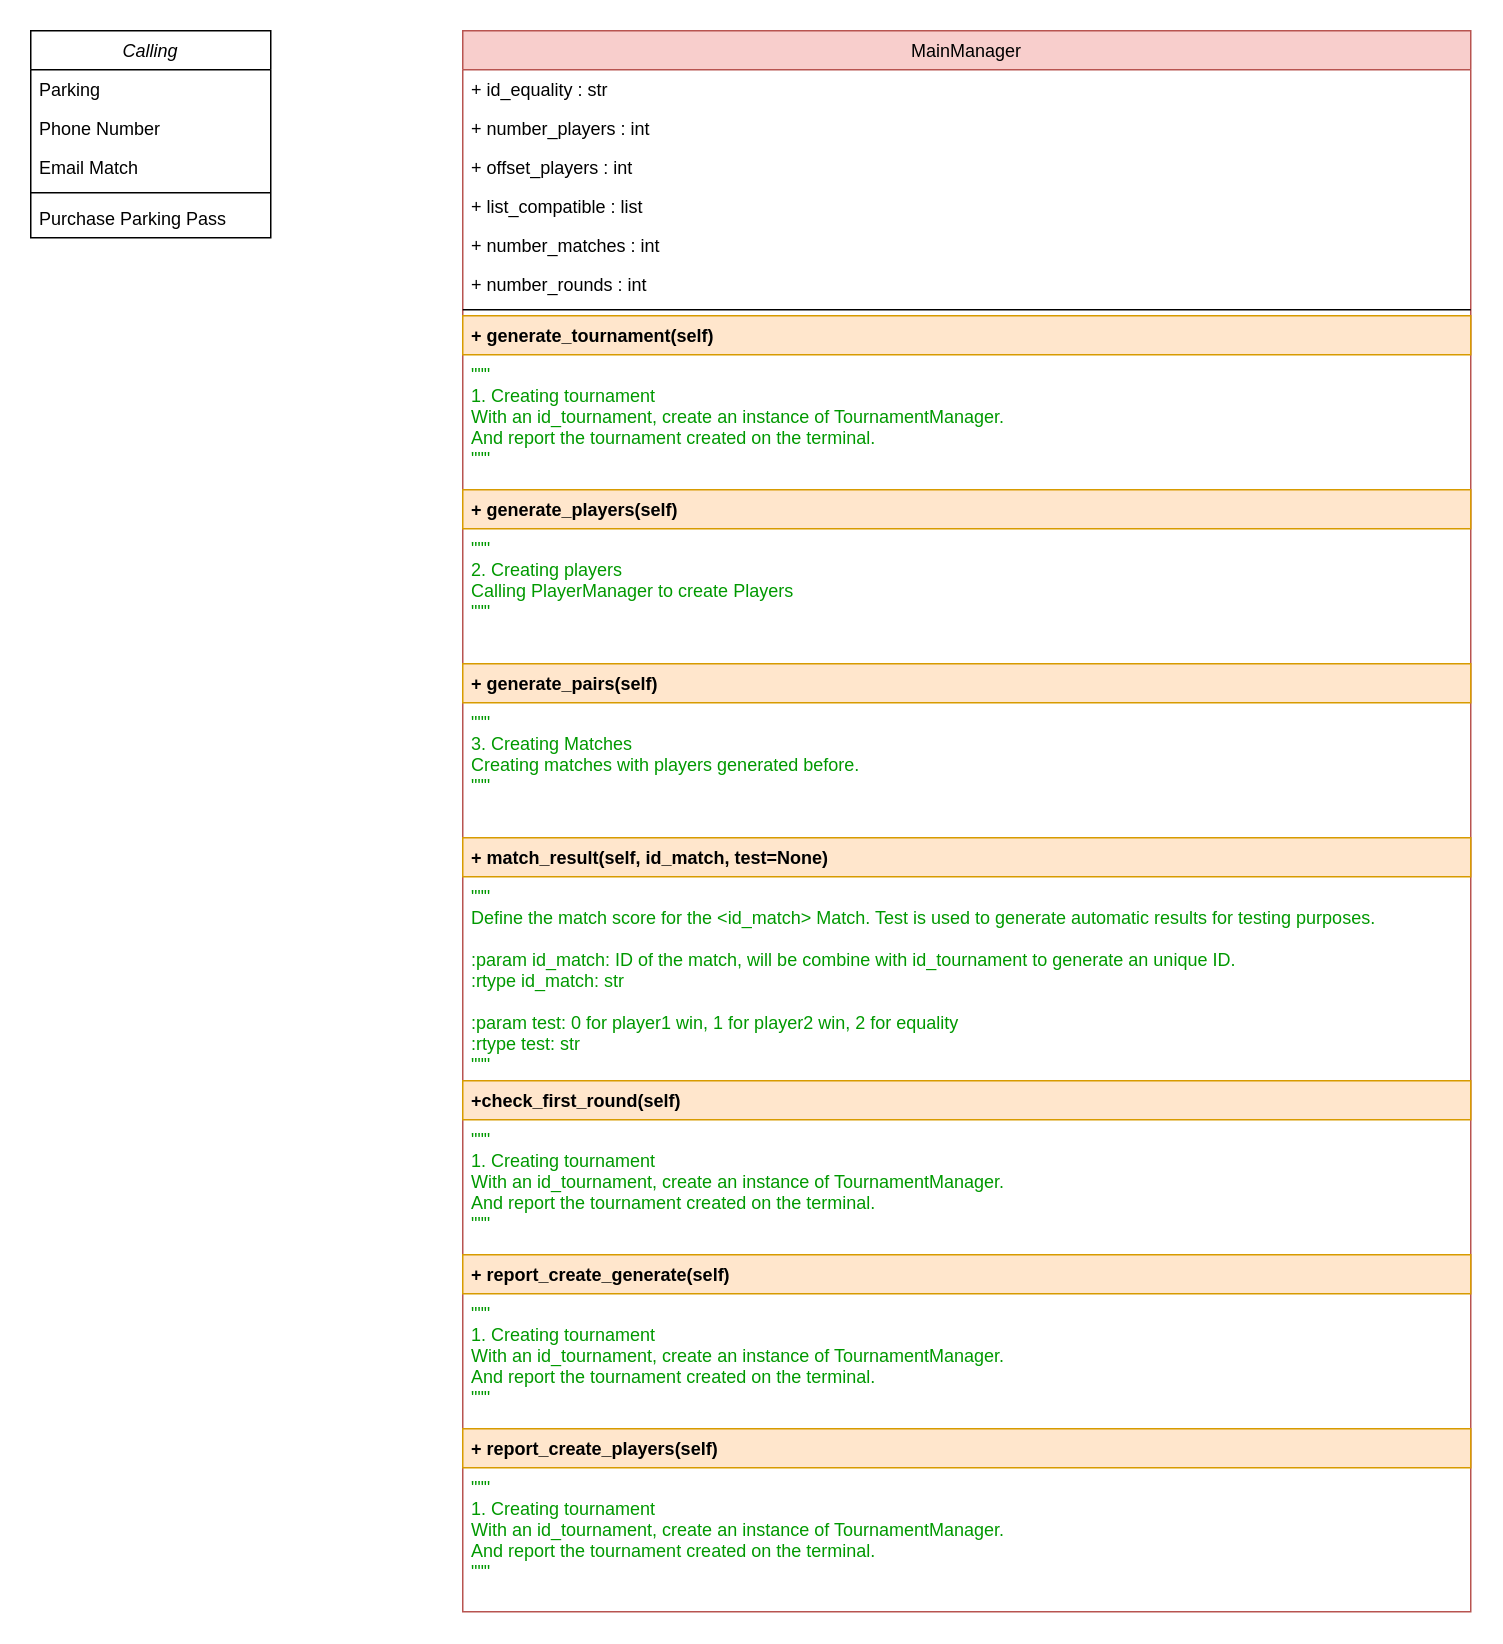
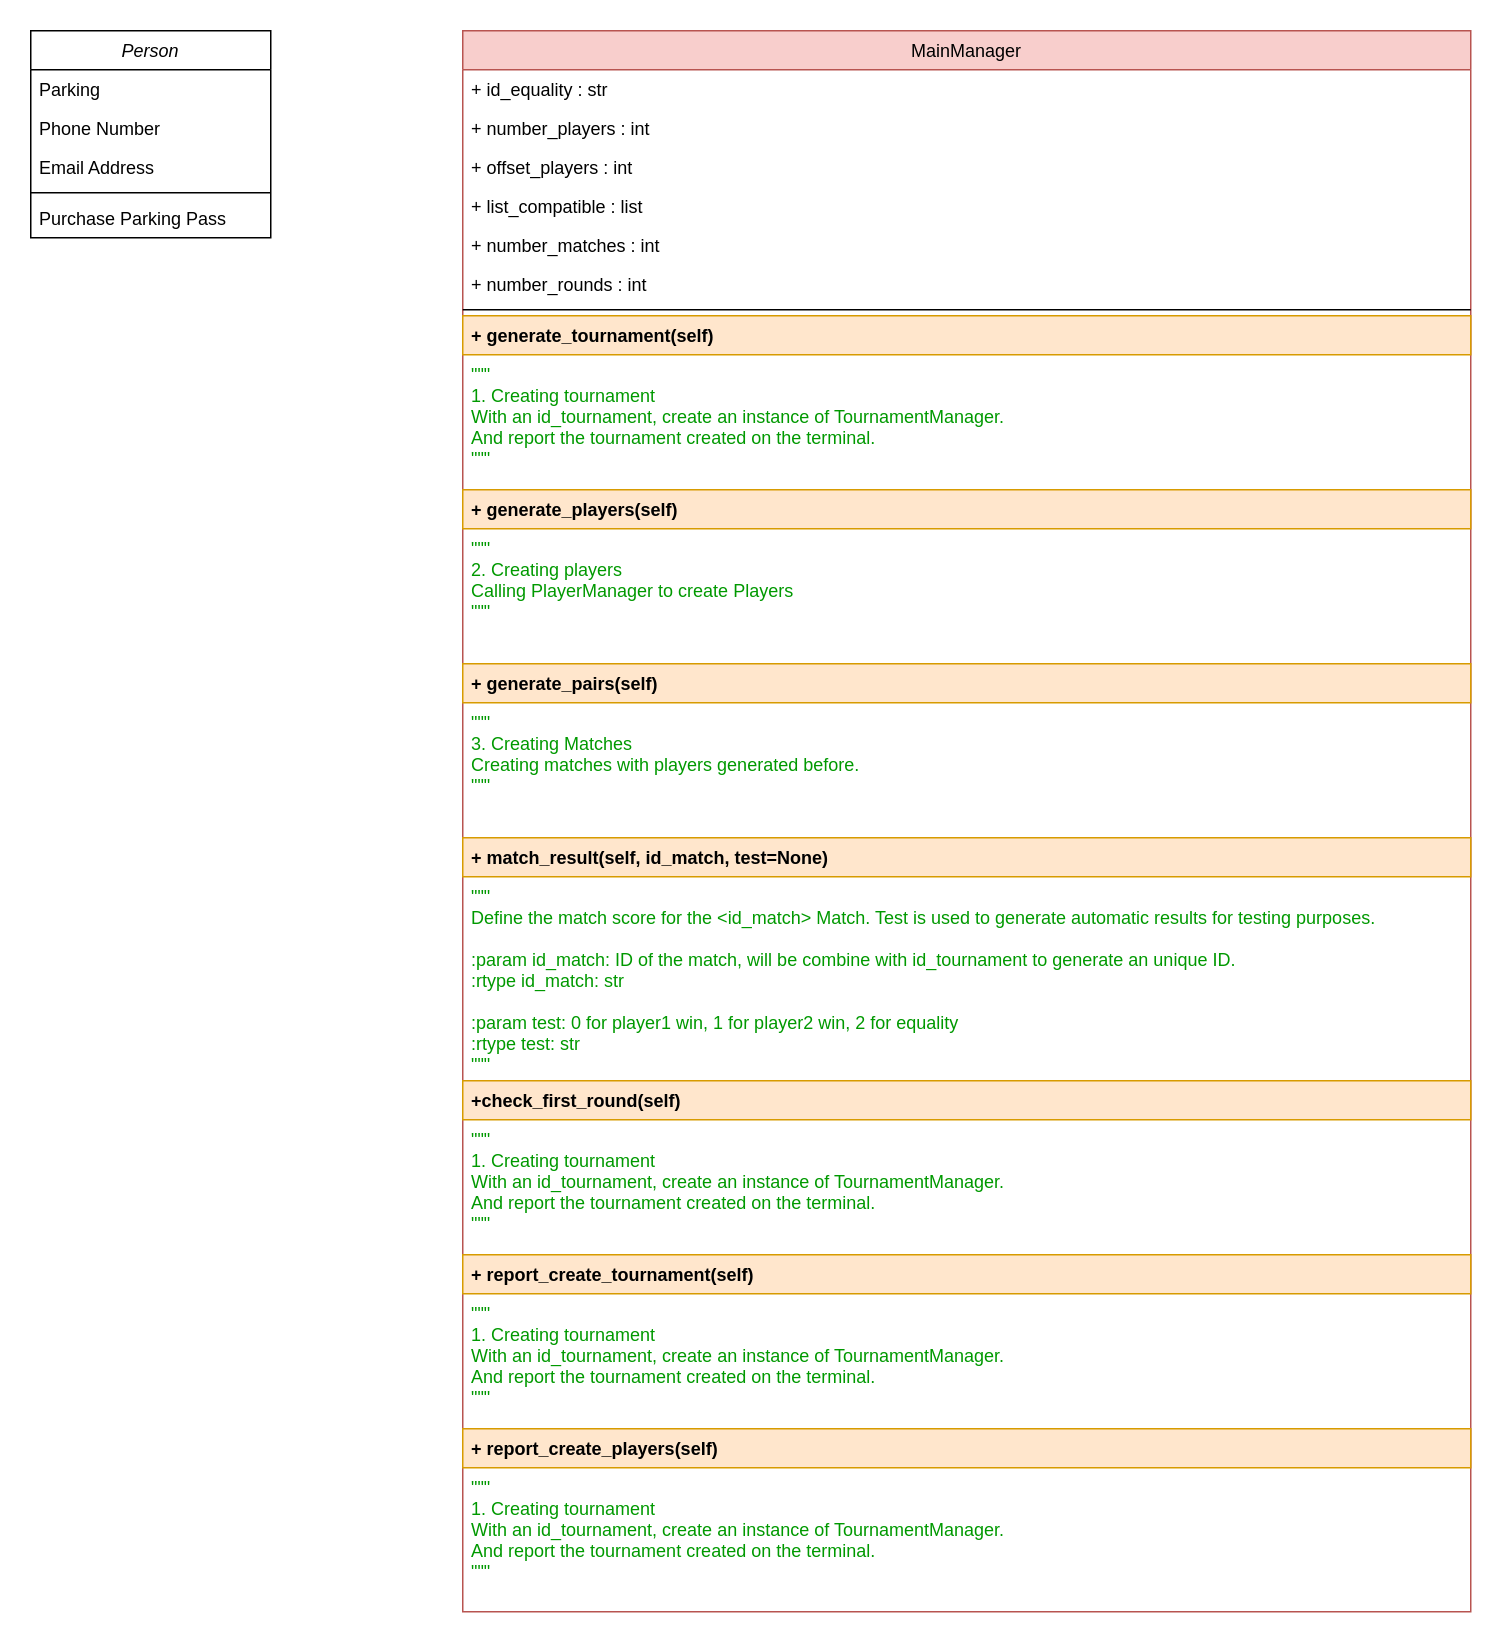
(150, 51) -> (150, 51)
(87, 168) -> (98, 168)
(618, 1275) -> (628, 1275)
